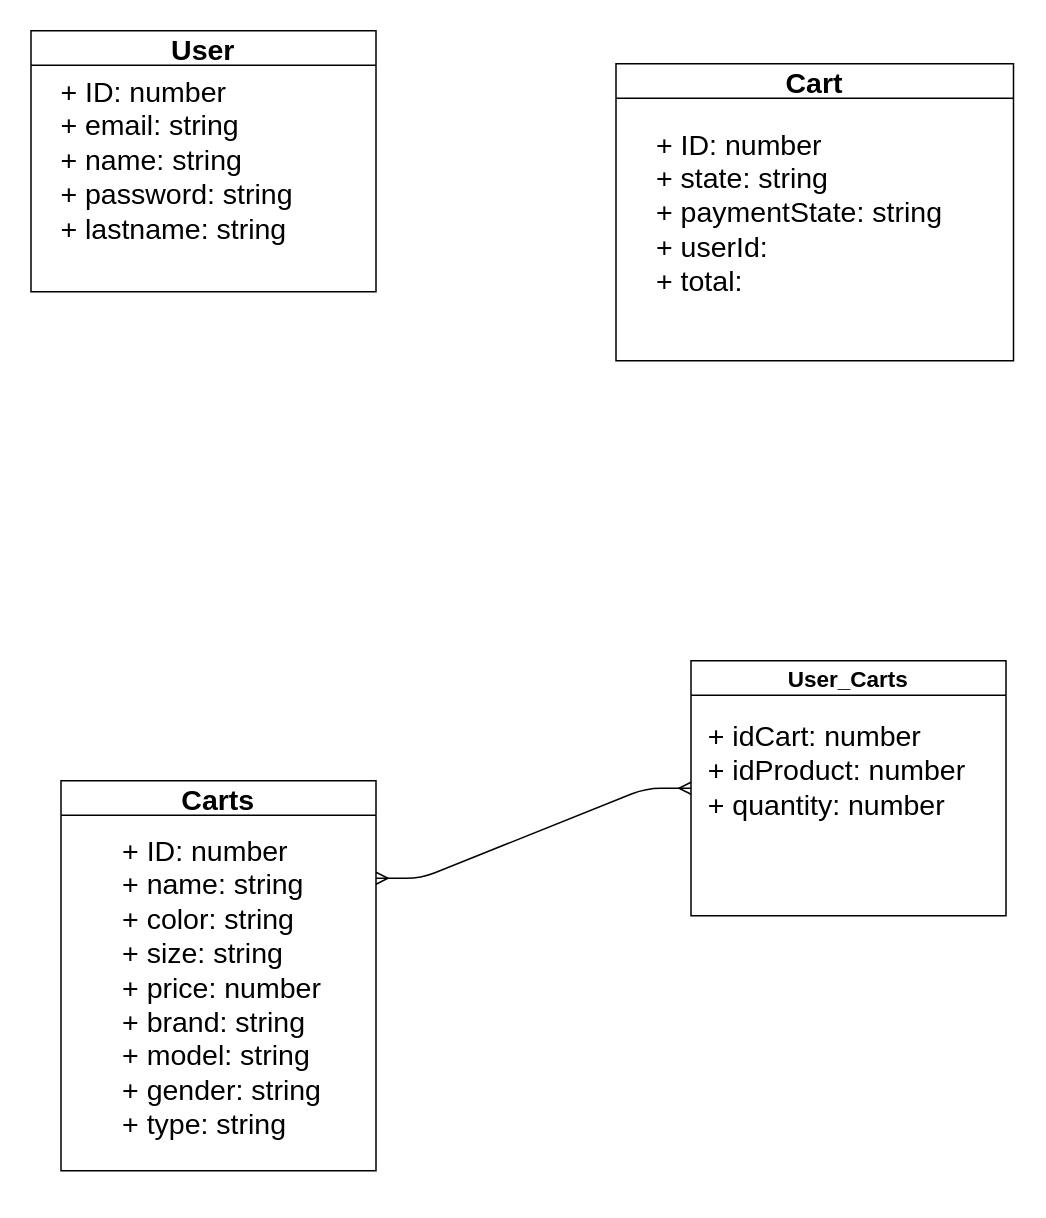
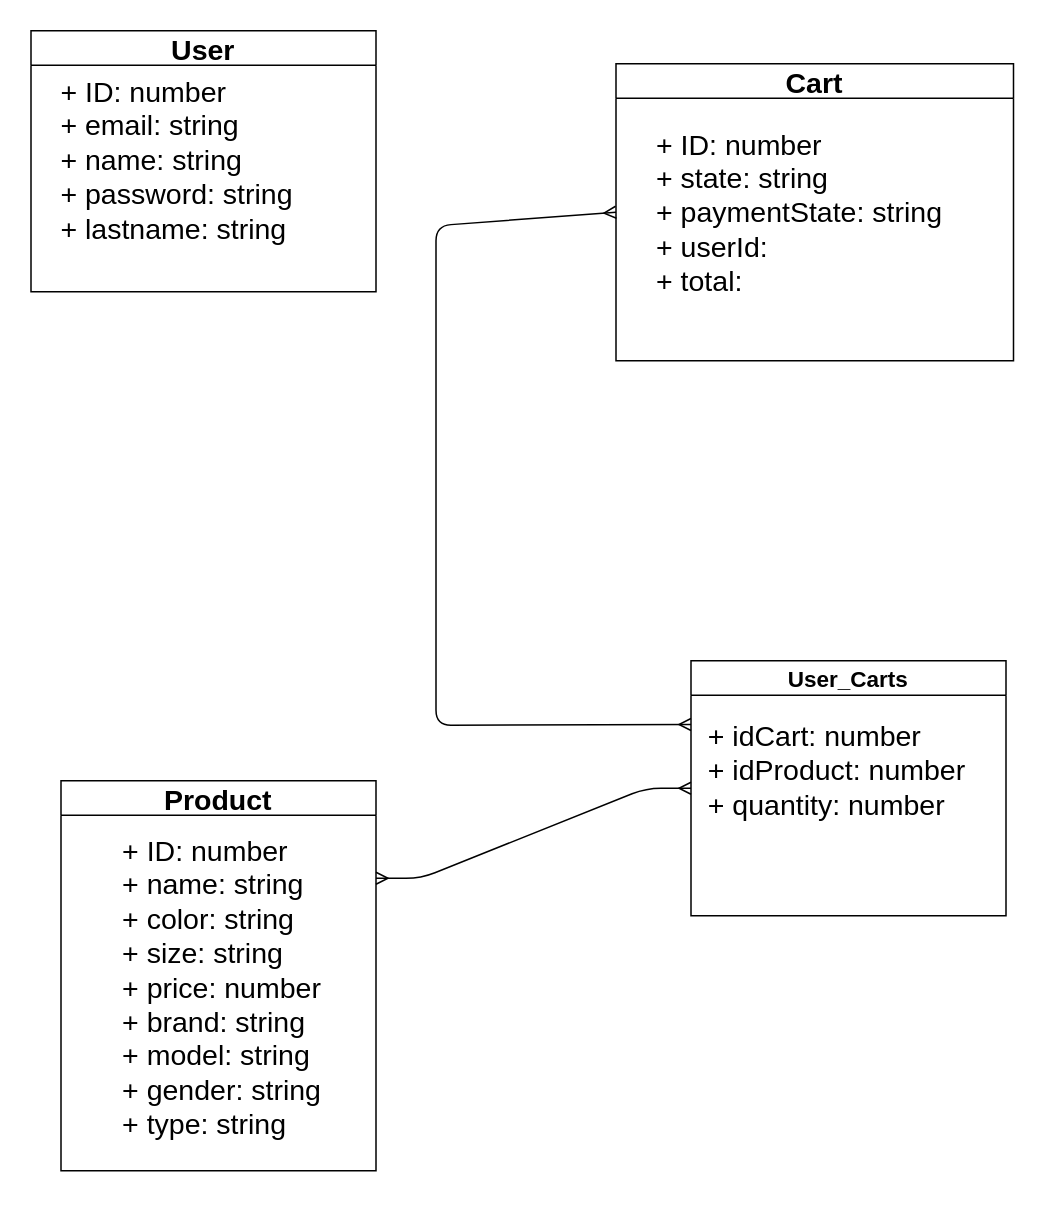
none -> (436, 513)
(218, 801) -> (218, 801)
